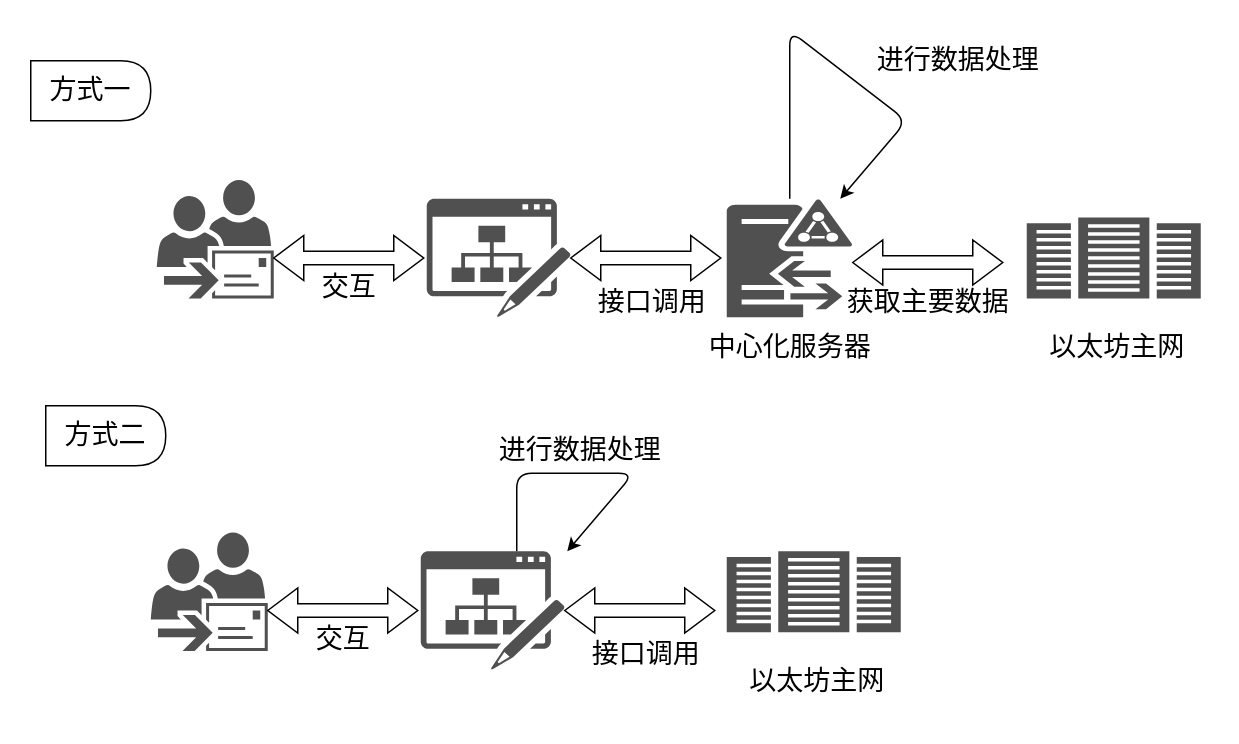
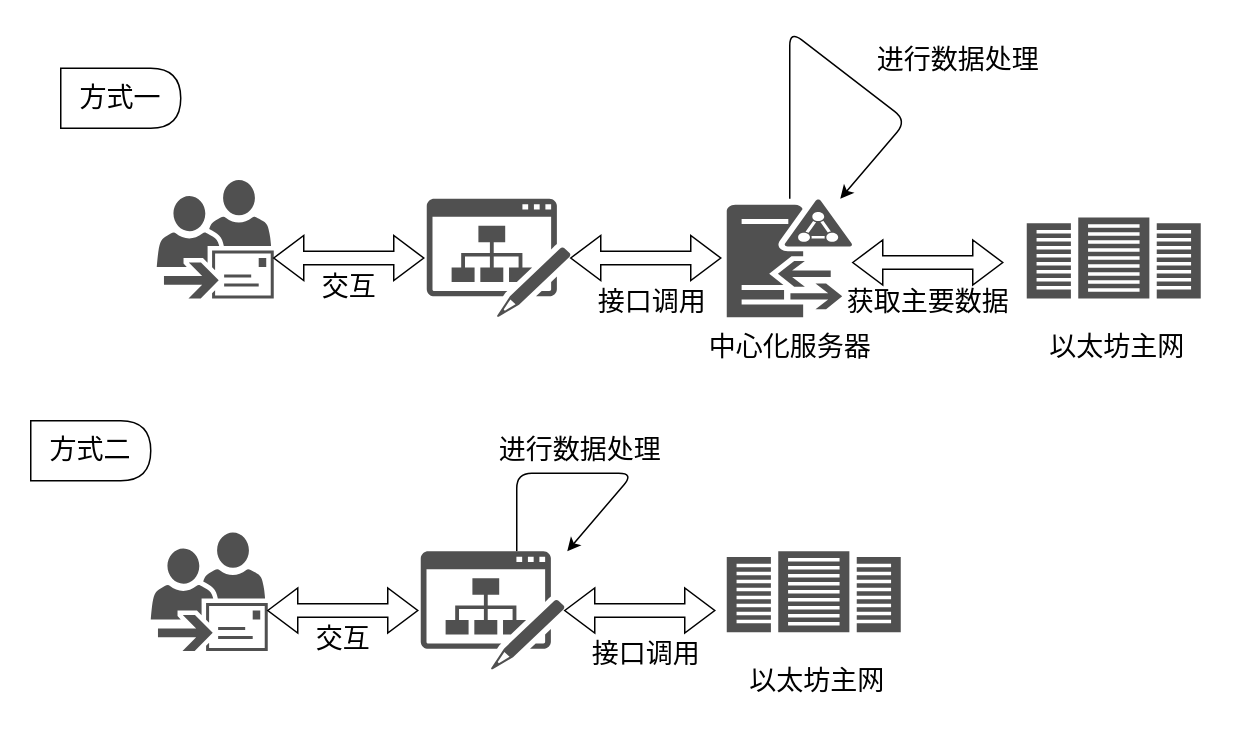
(91, 91) -> (121, 98)
(106, 436) -> (91, 451)
